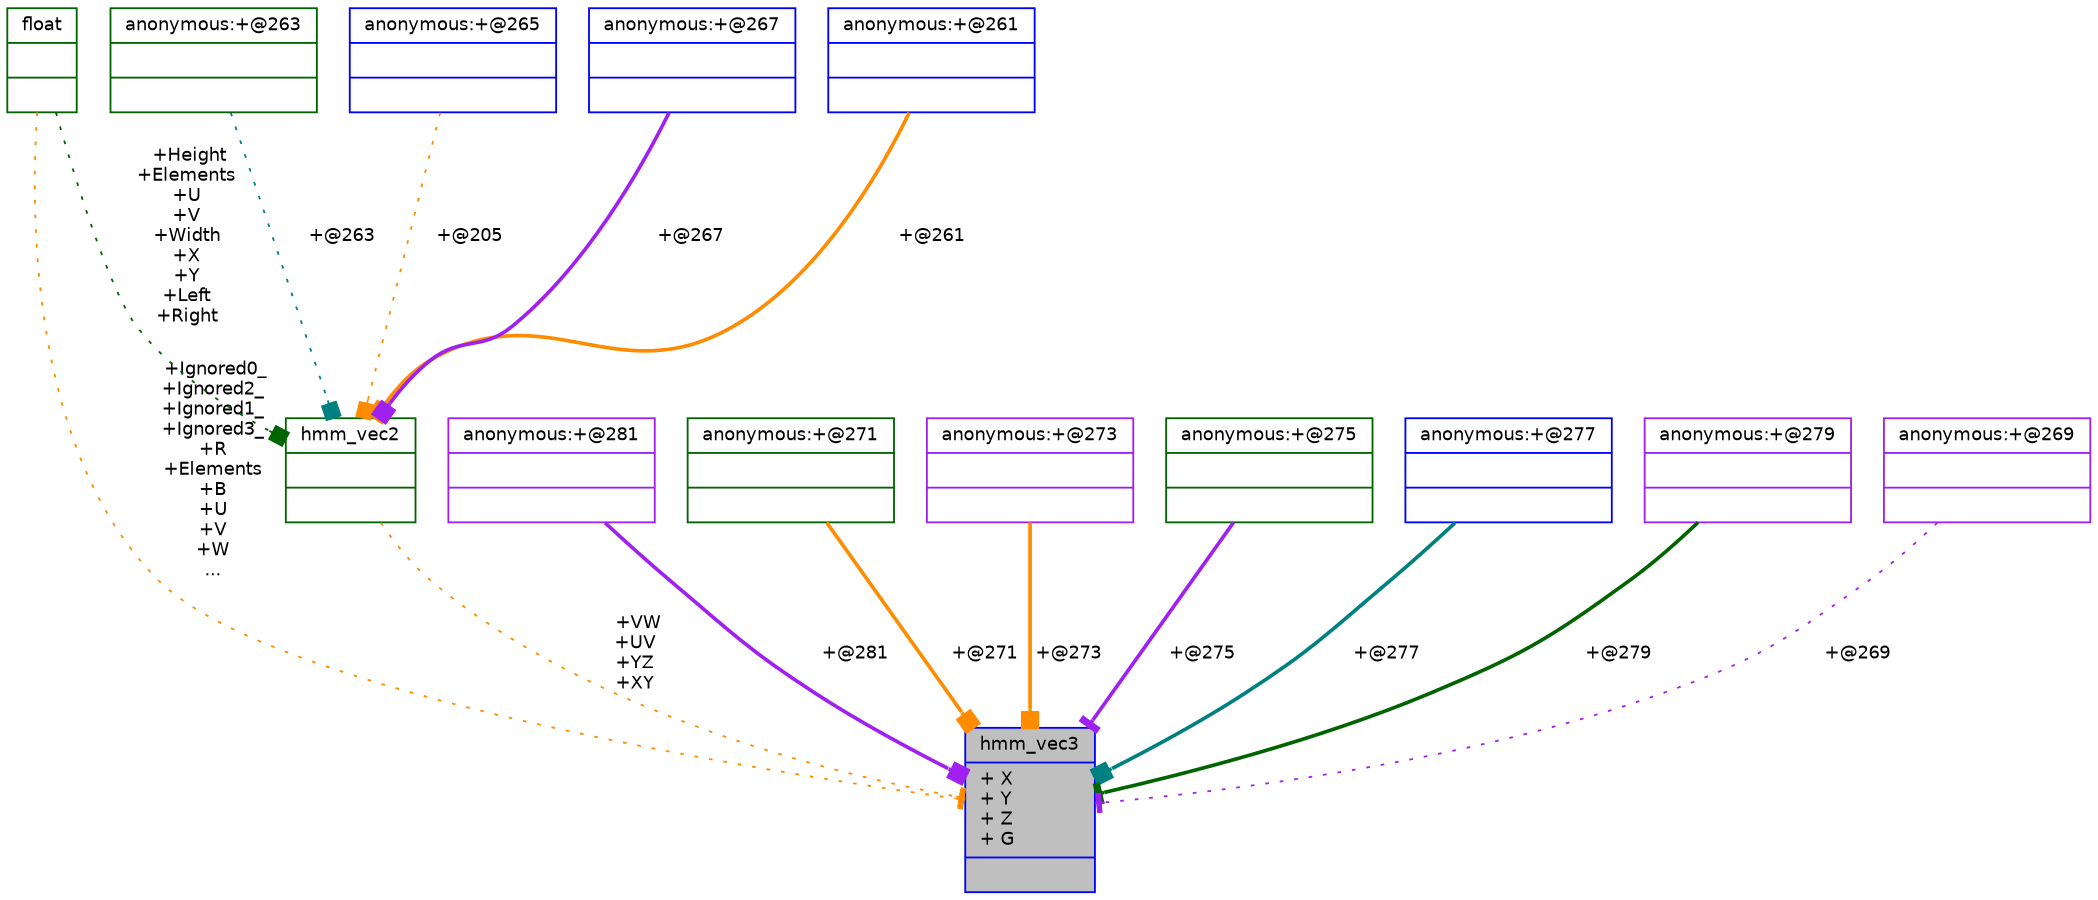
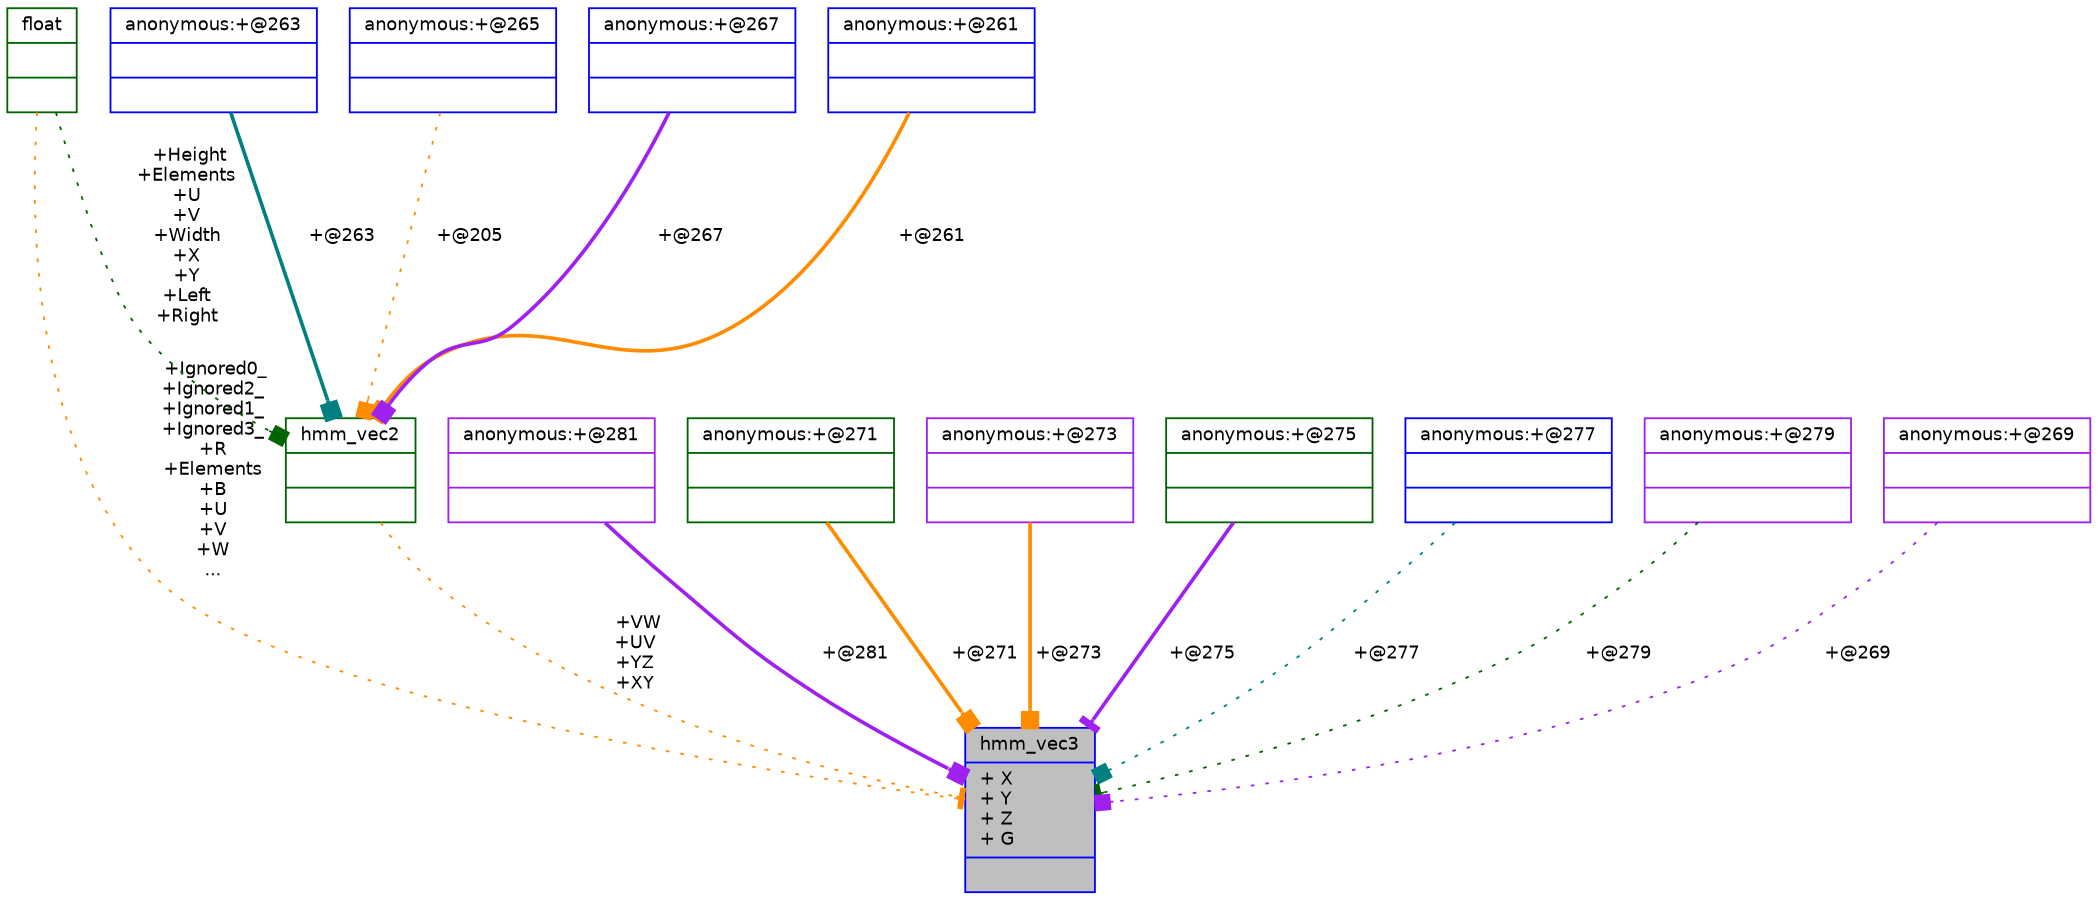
(214, 60) -> (214, 60)
(279, 257) -> (279, 257)
(1294, 660) -> (1294, 660)
(1420, 697) -> (1420, 697)
(1546, 728) -> (1550, 727)
